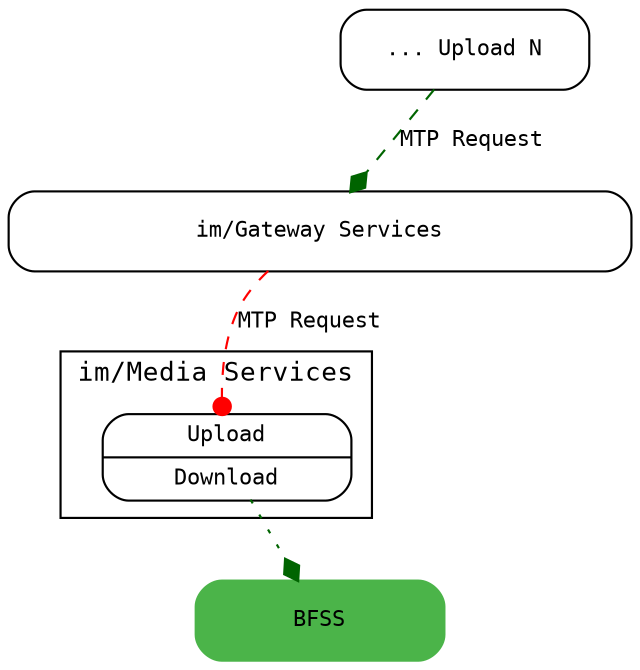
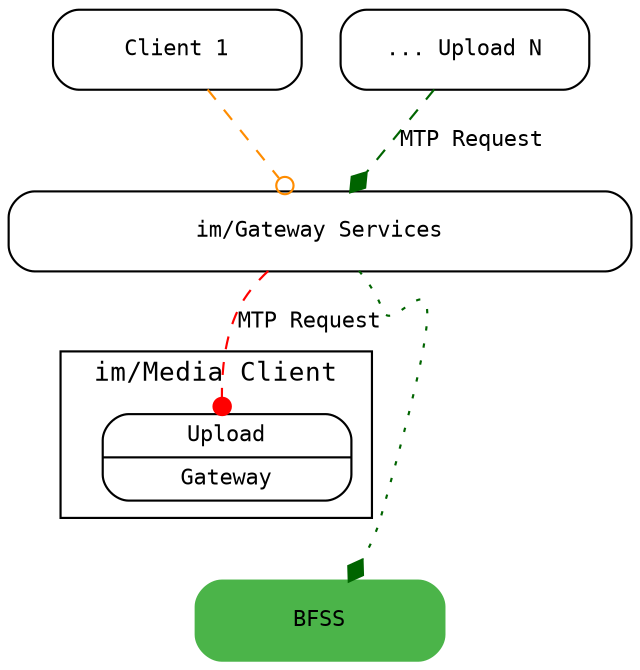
none -> (177, 50)
(216, 374) -> (216, 374)
(227, 478) -> (227, 478)
(269, 532) -> (415, 387)
